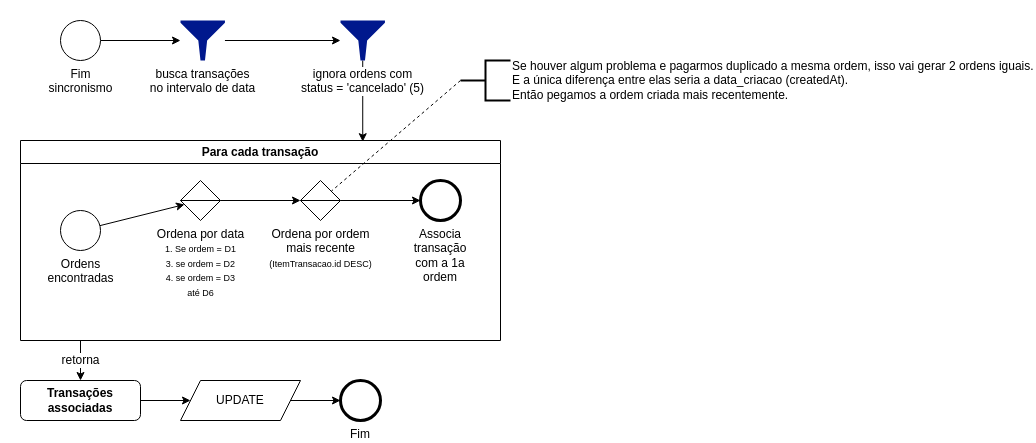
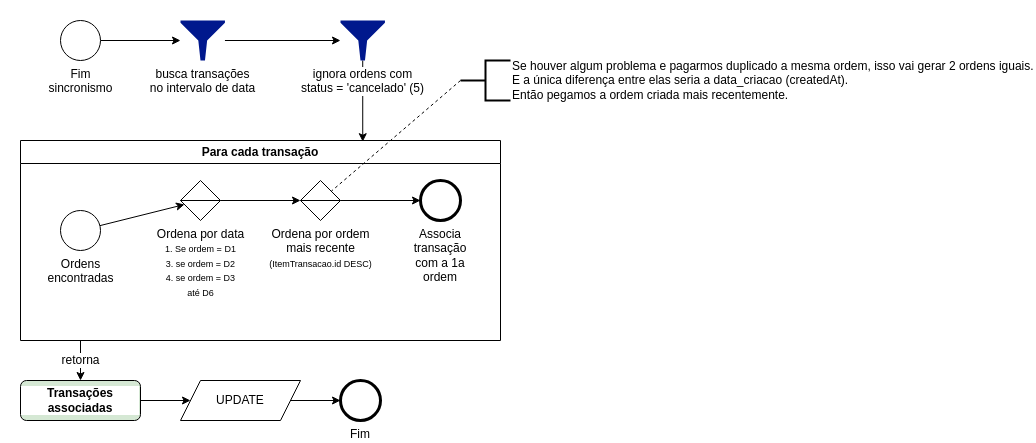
(81, 401) -> (81, 401)
